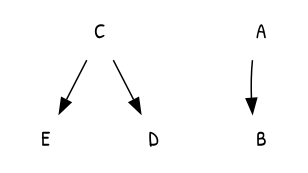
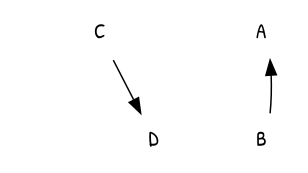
(251, 79) -> (271, 94)
(46, 140) -> none
